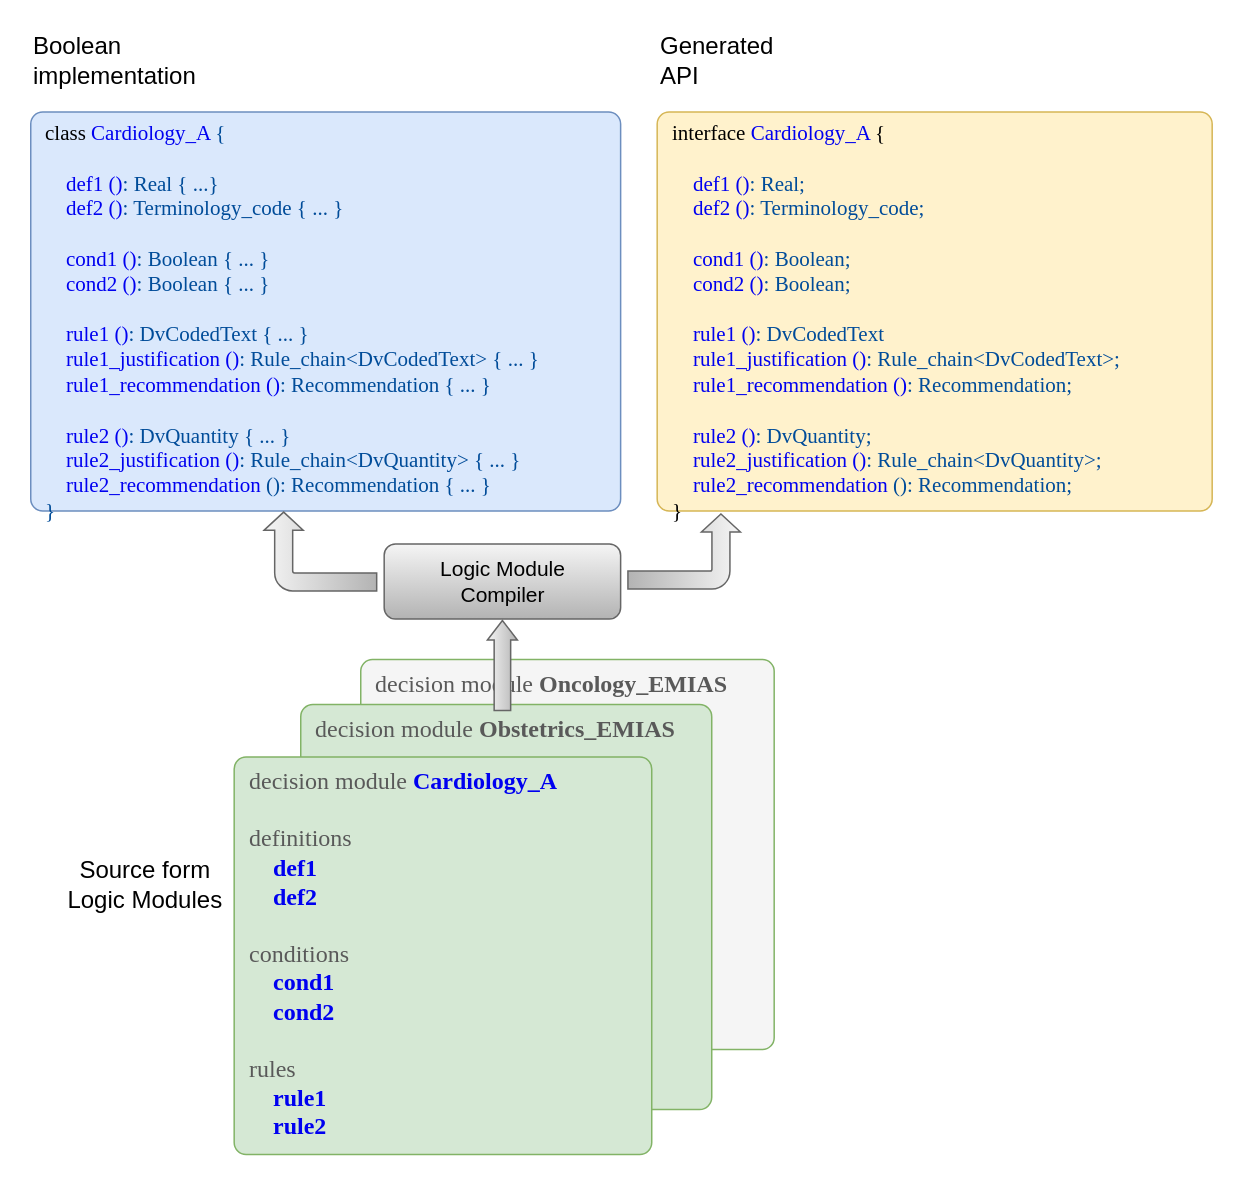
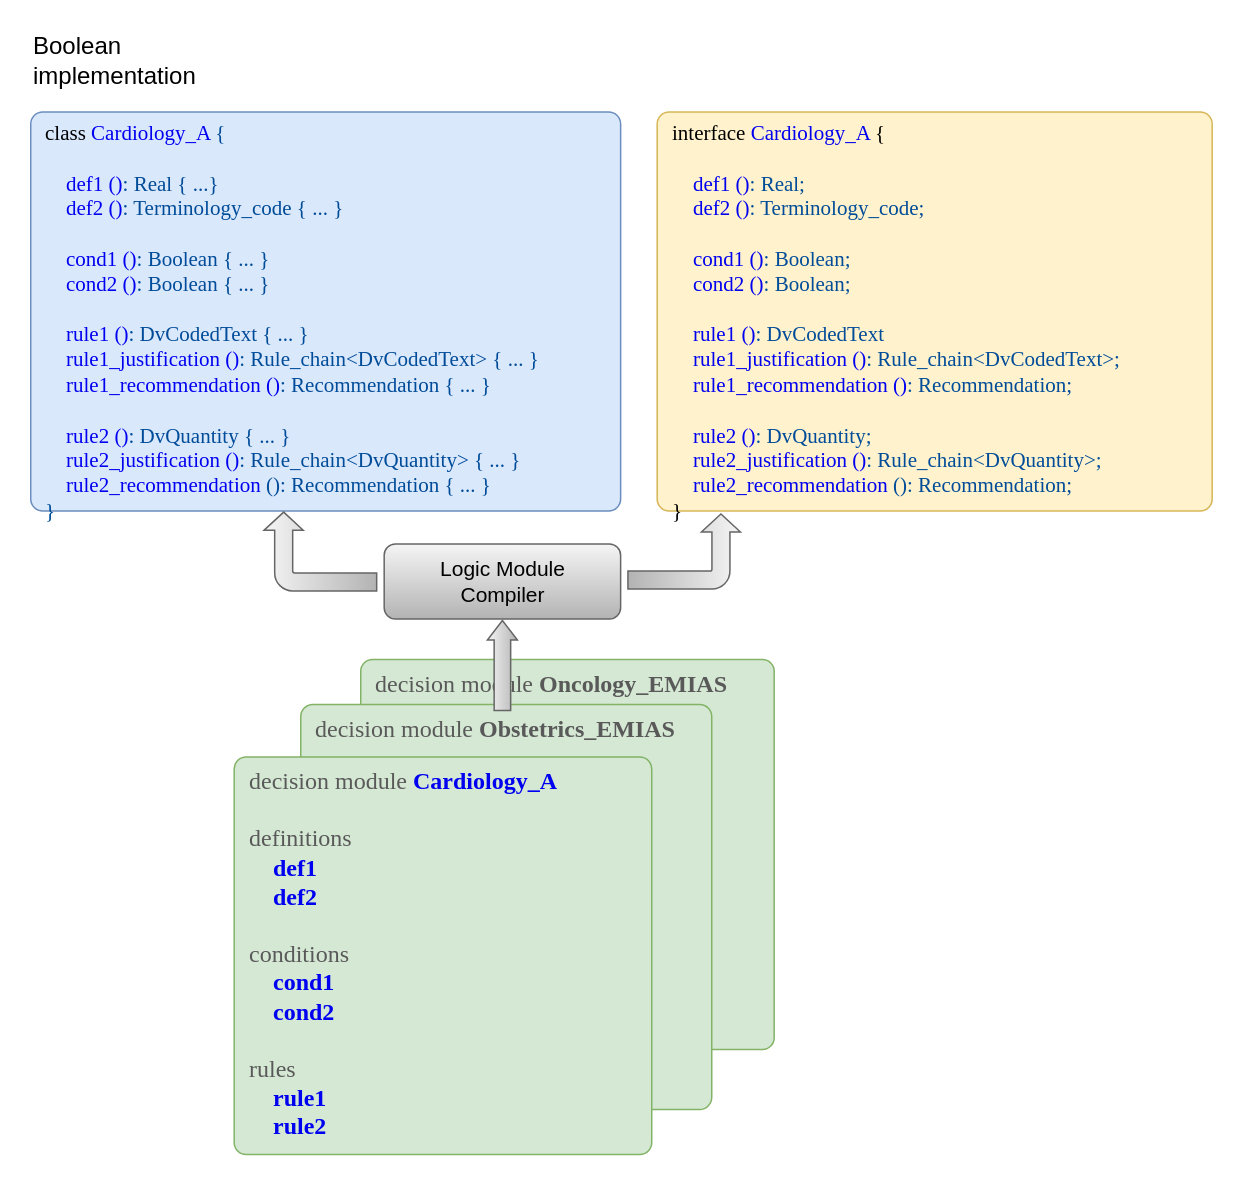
(725, 61) -> none
(562, 684) -> (562, 684)
(144, 884) -> none
